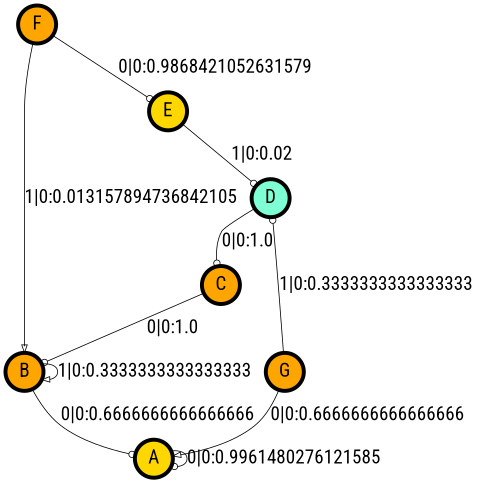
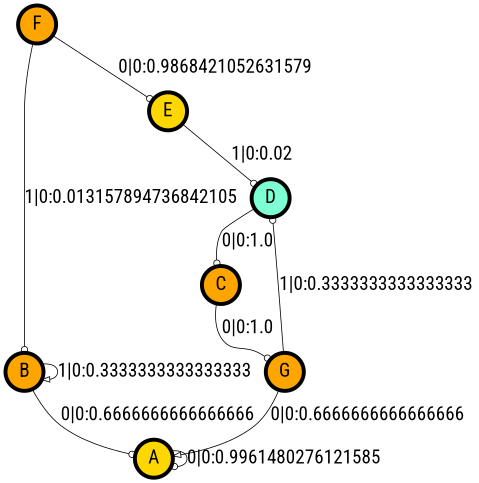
(24, 194) -> (24, 194)
(126, 327) -> (225, 343)
